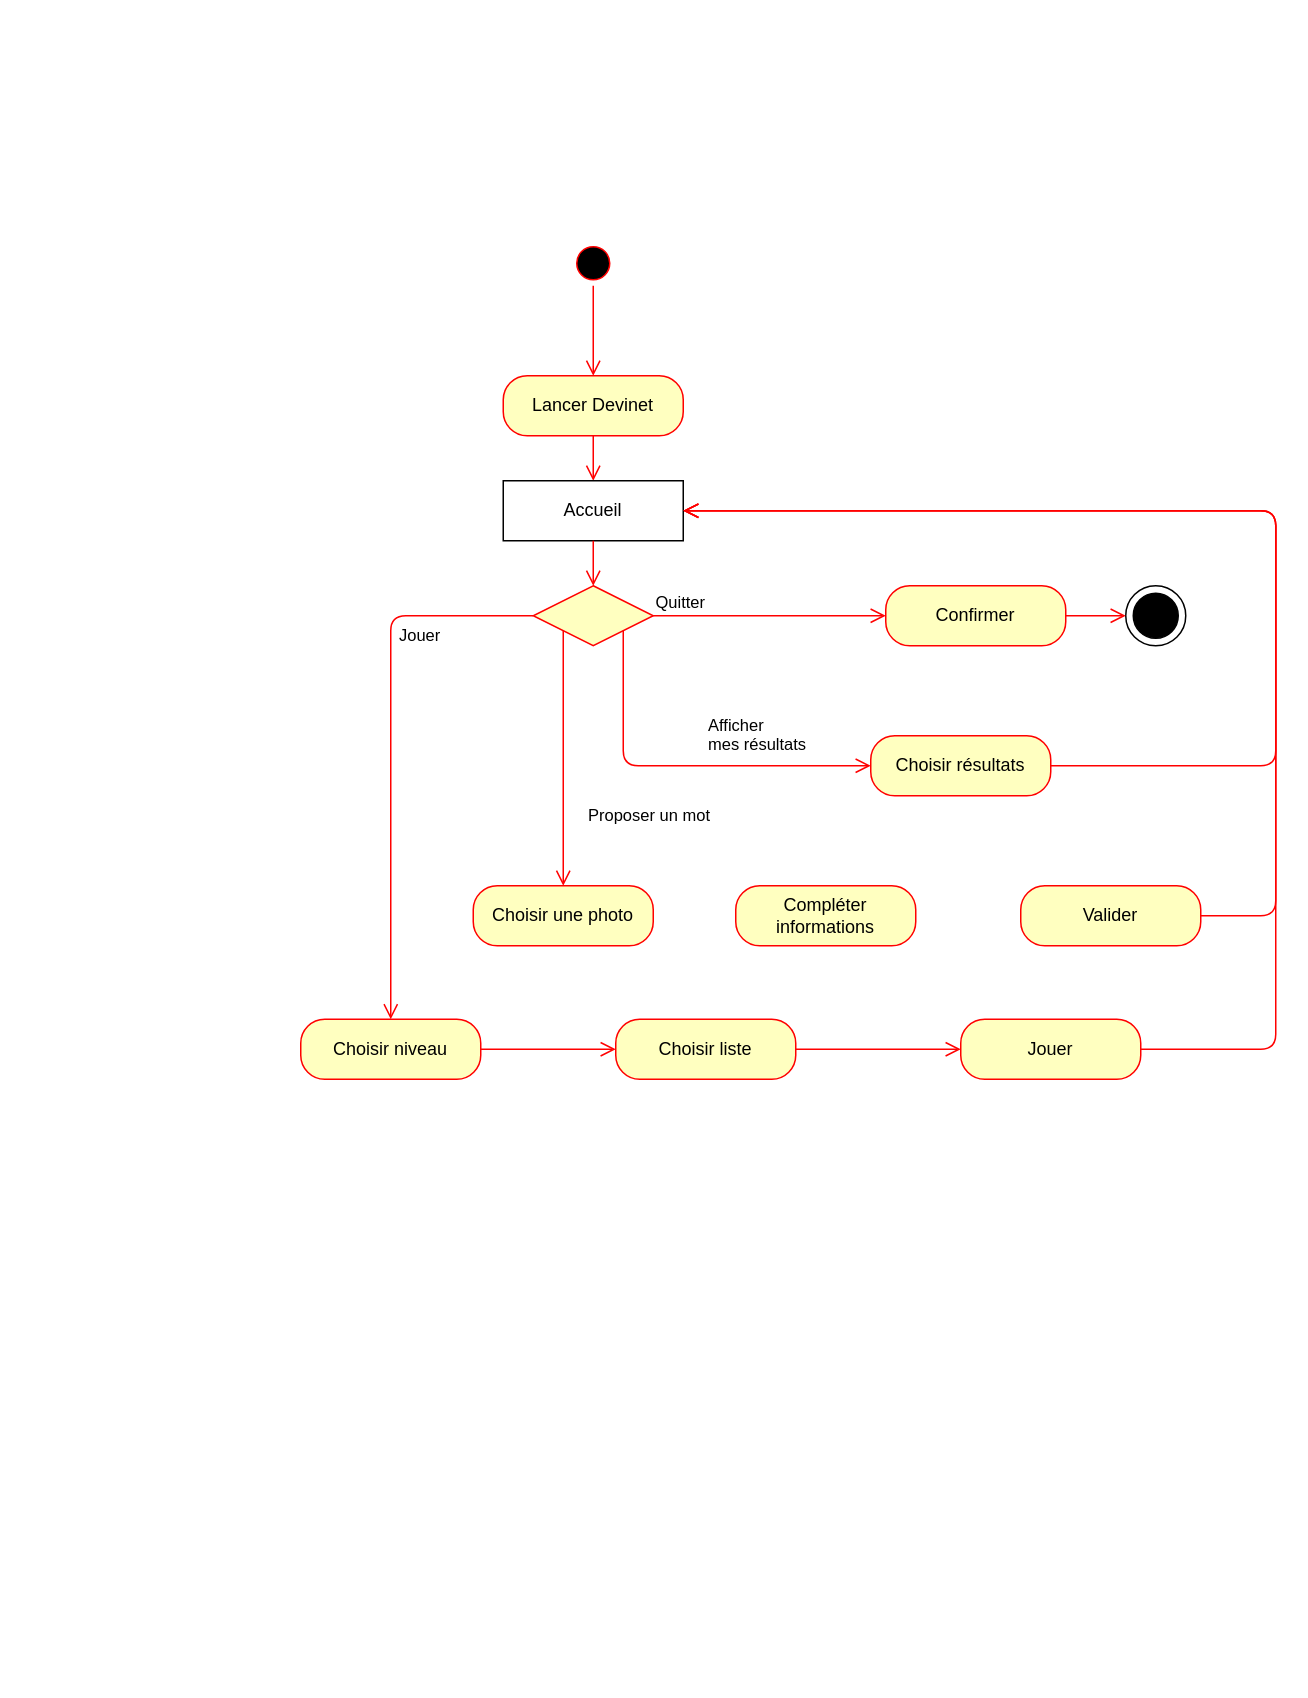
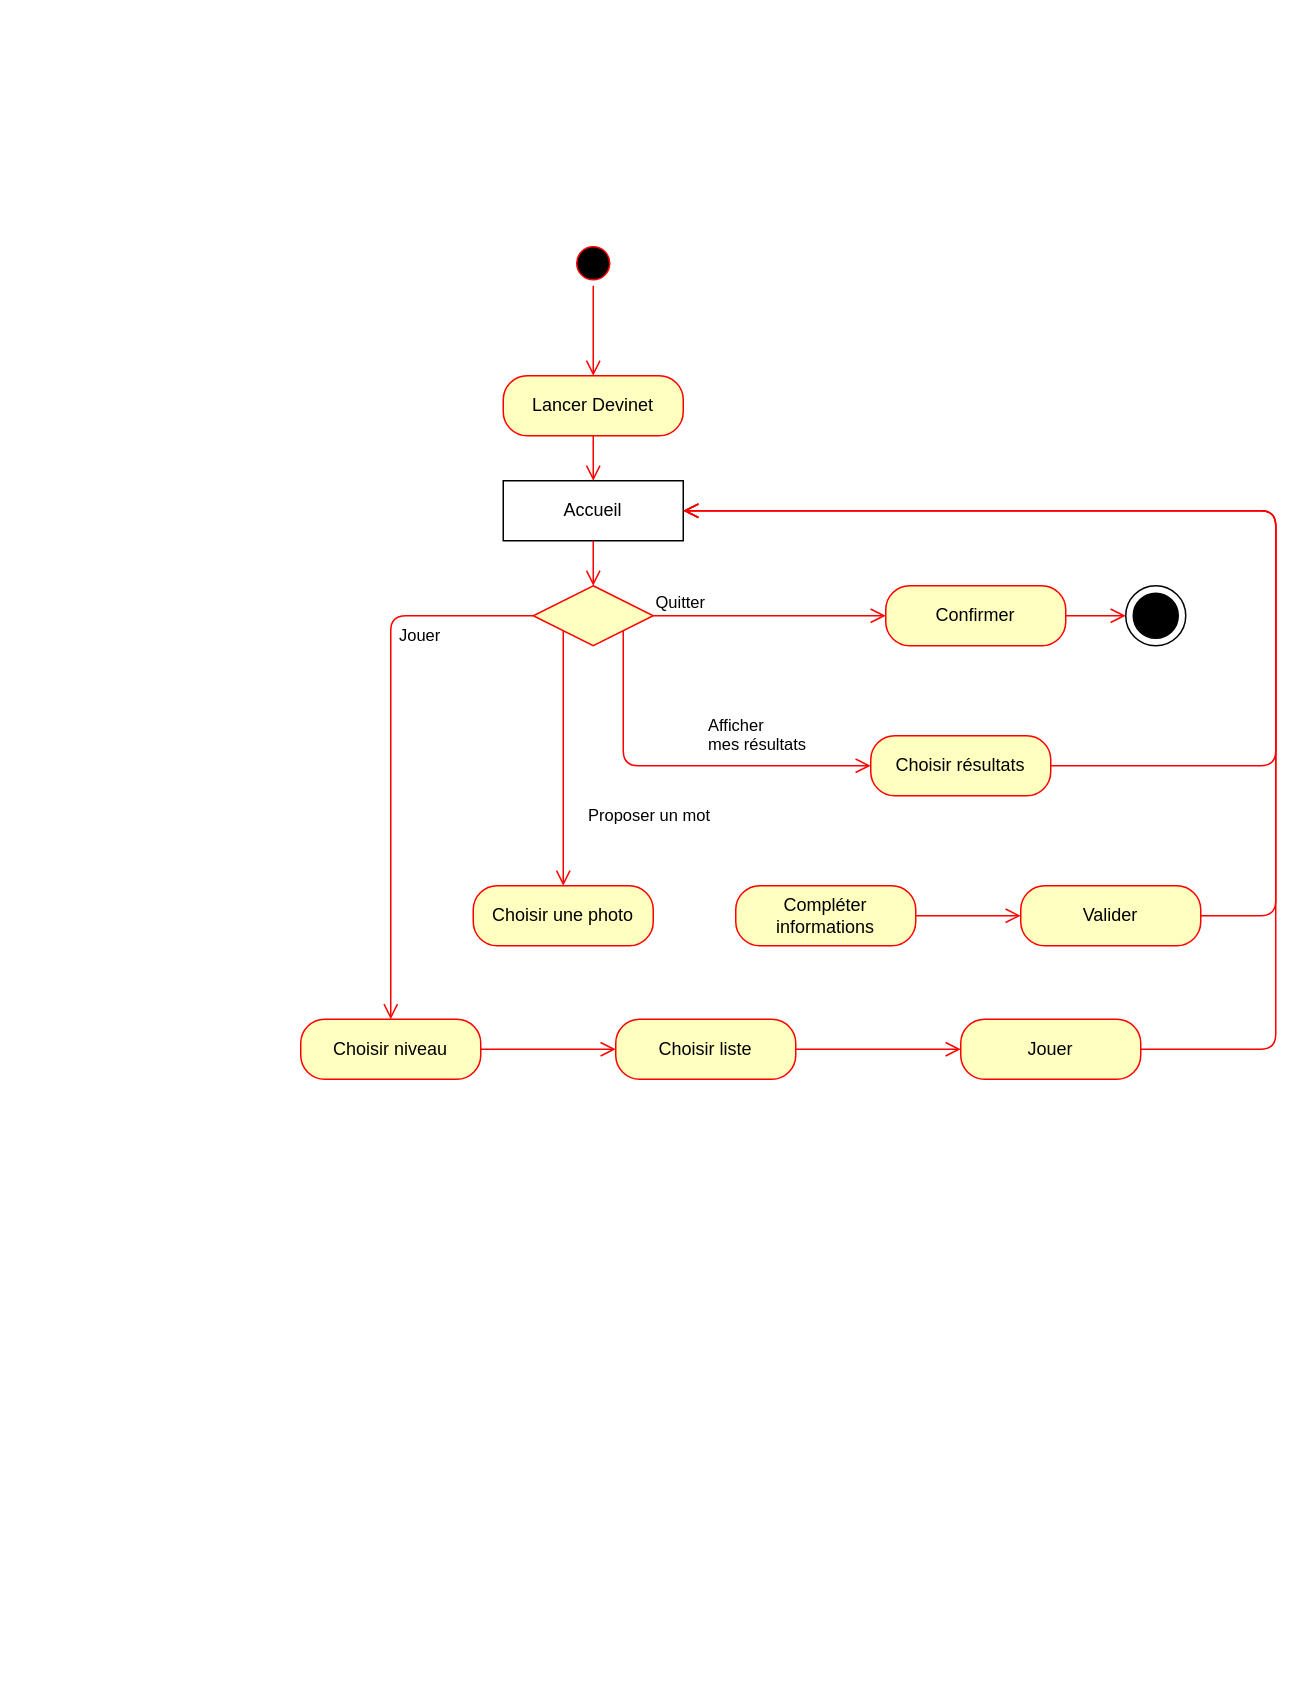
none -> (966, 916)
